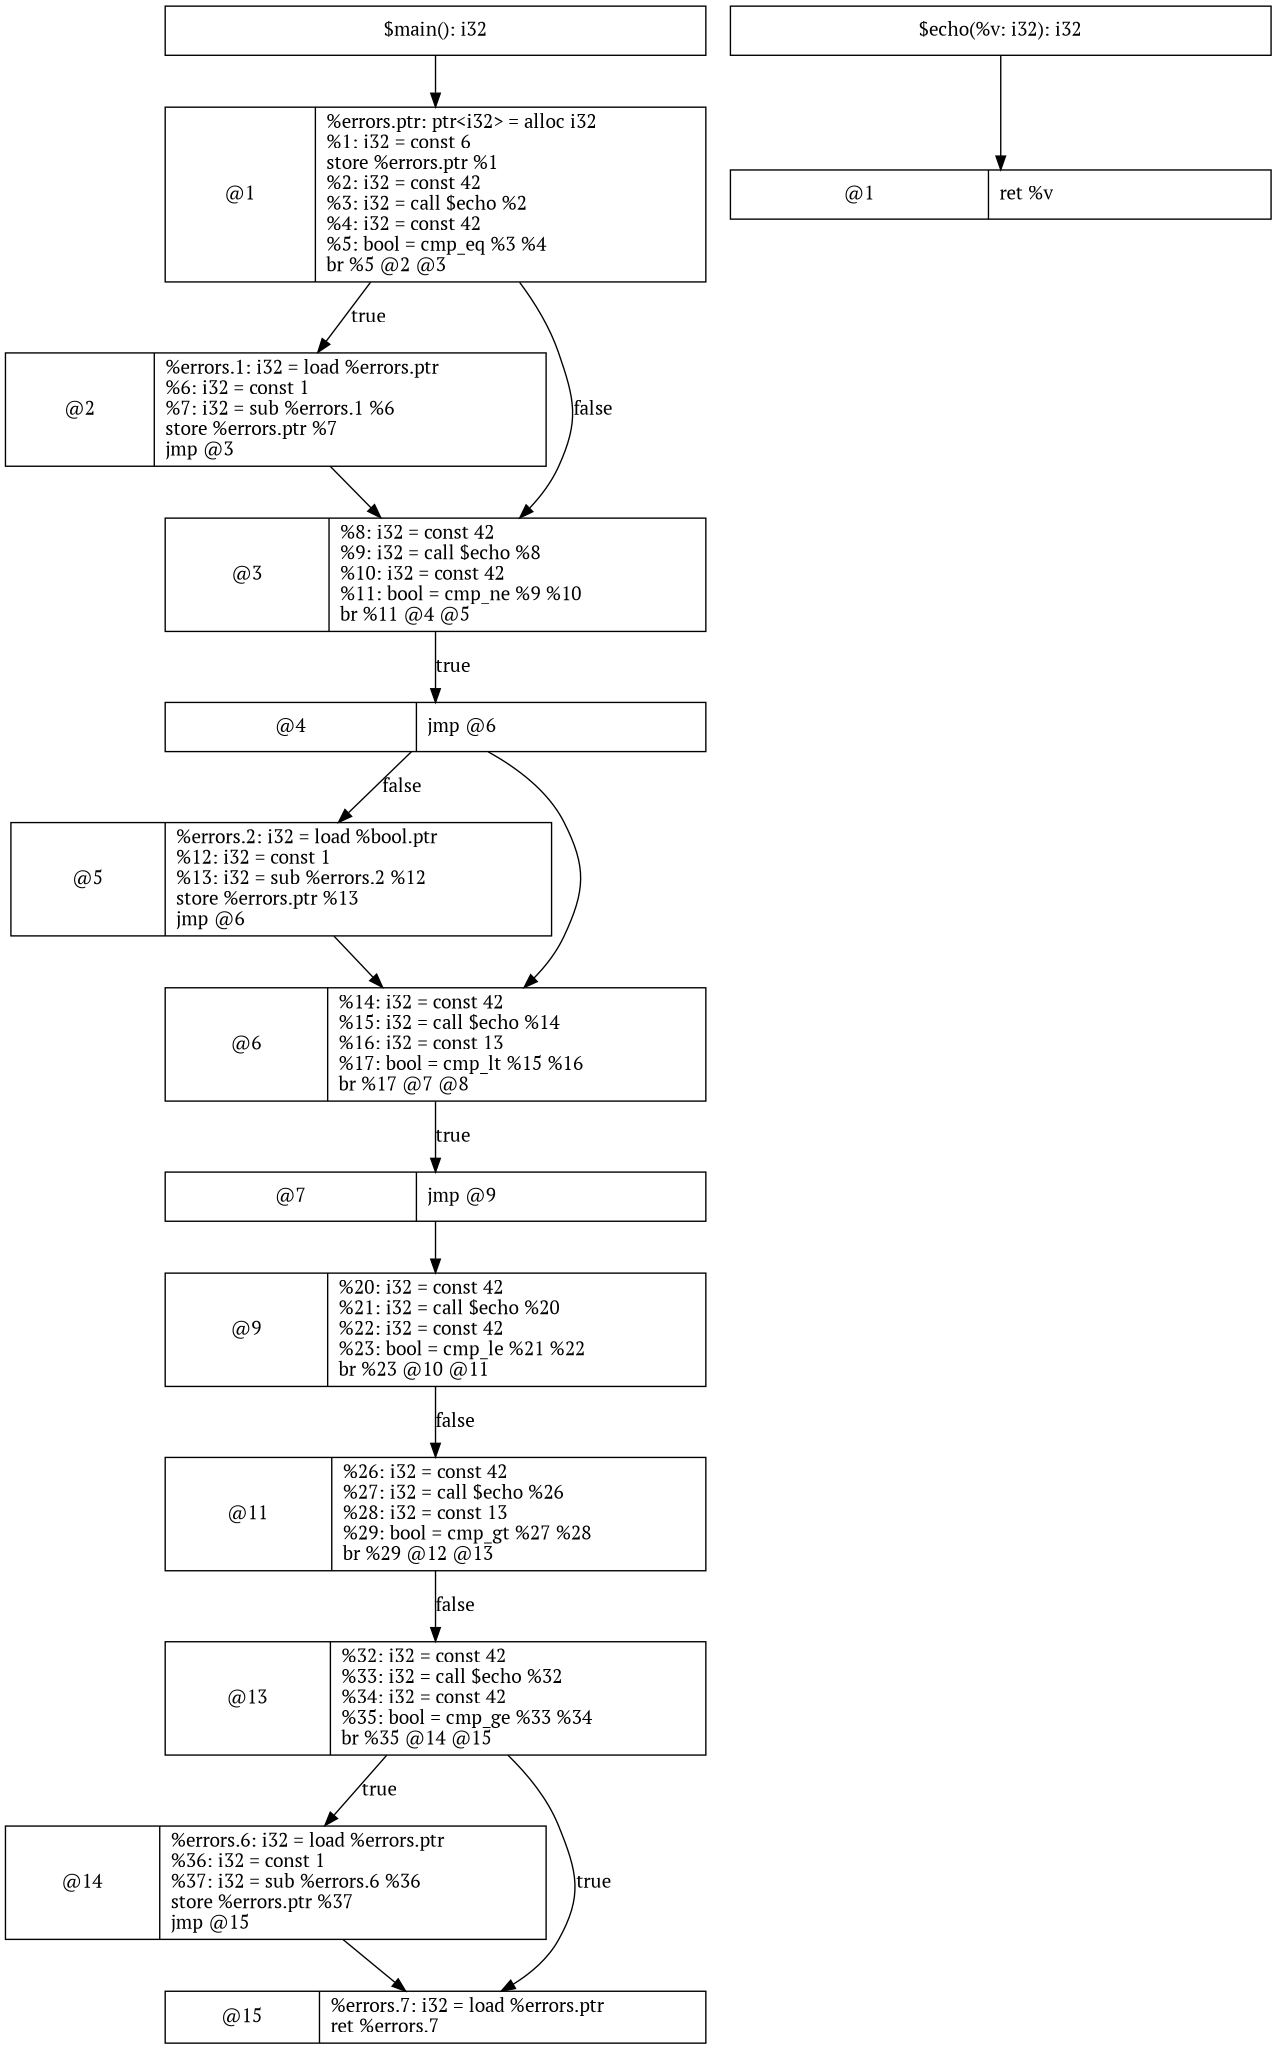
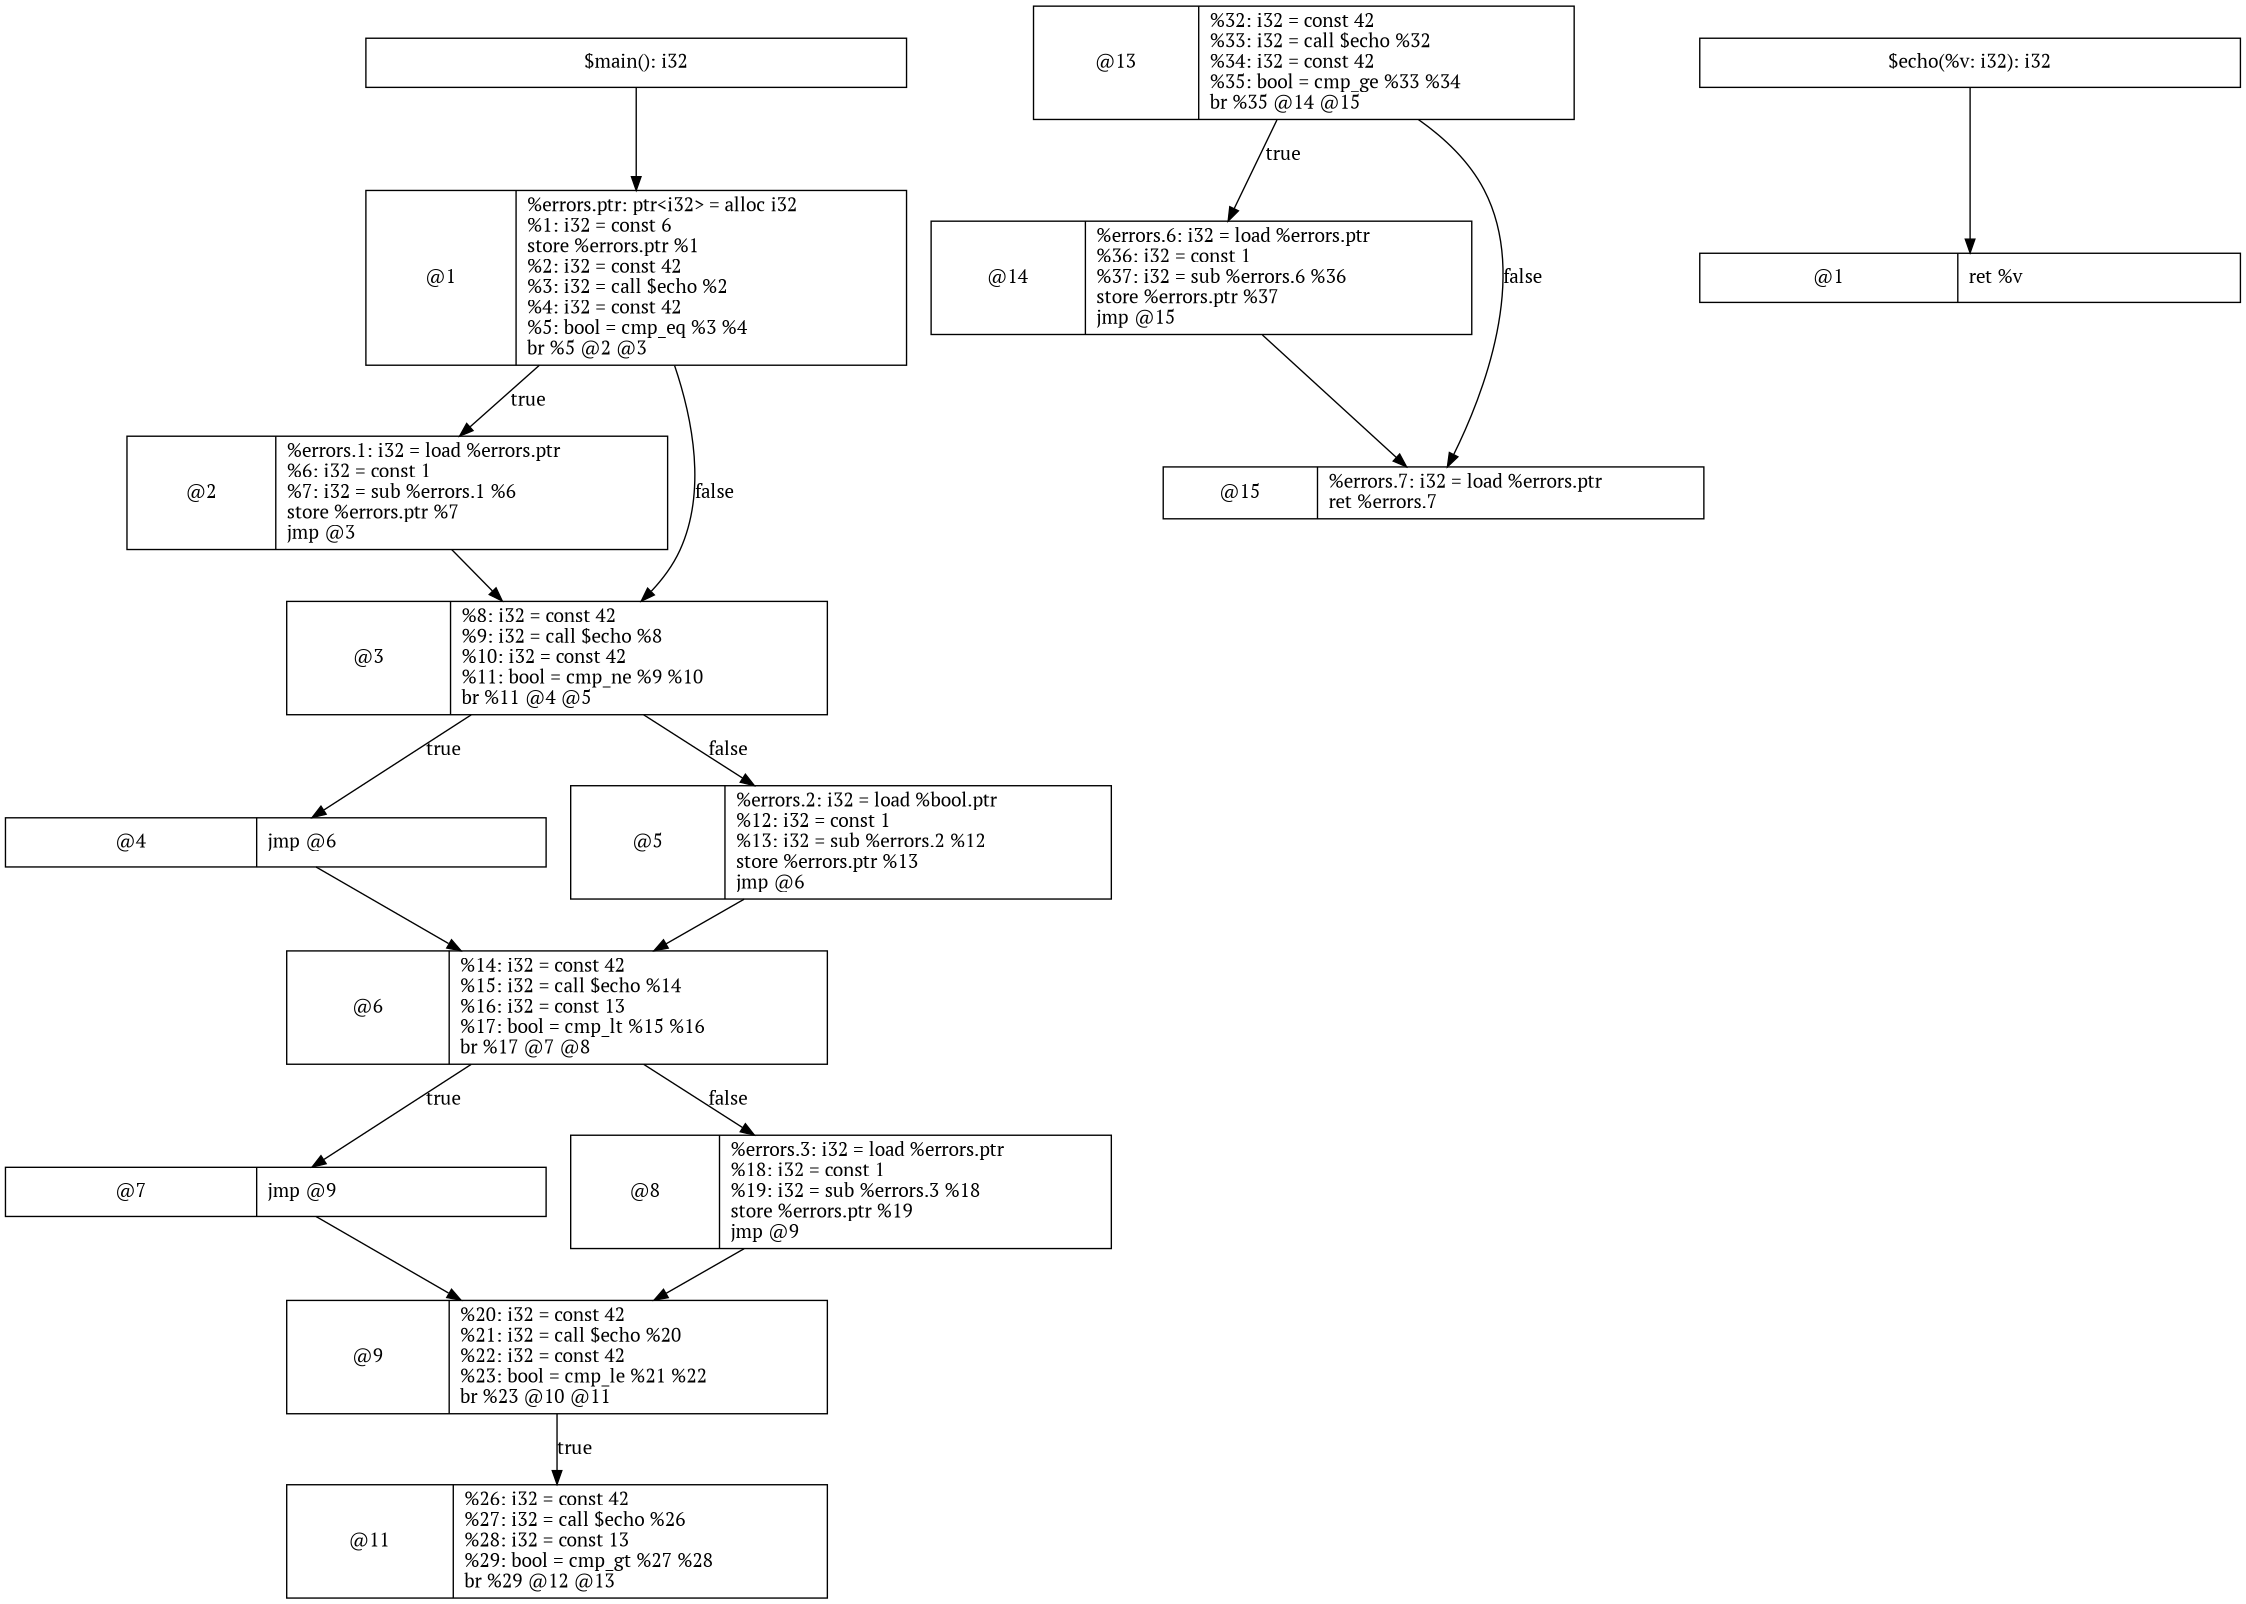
(380, 782) -> (693, 746)
none -> (841, 1192)
(455, 1422) -> (575, 1449)
(436, 1599) -> none
(594, 1883) -> (1523, 278)
